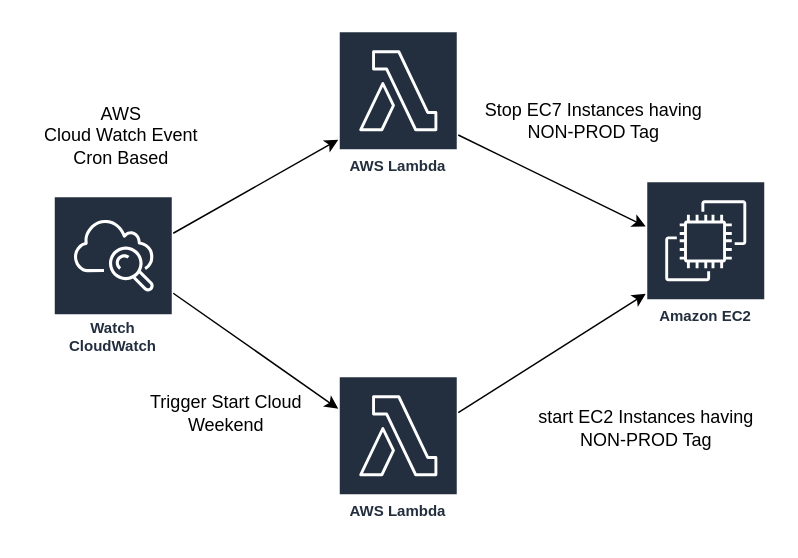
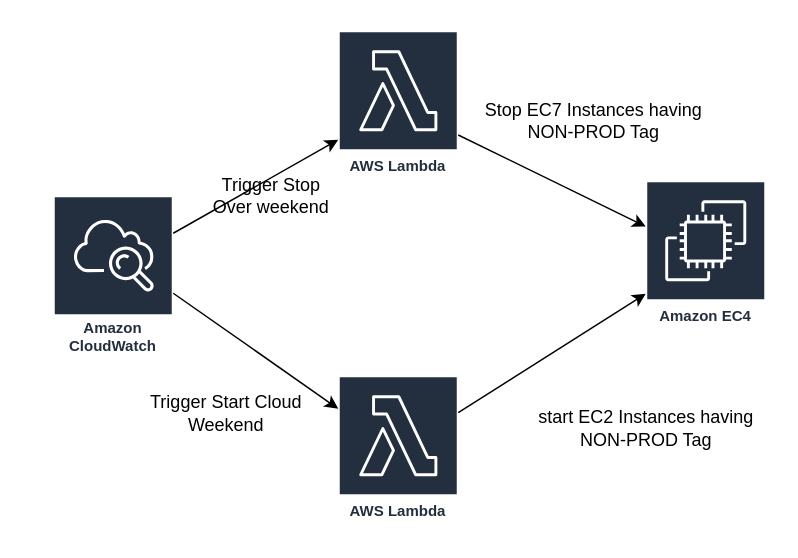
(121, 136) -> none
none -> (271, 196)
(706, 316) -> (706, 316)
(113, 337) -> (113, 337)
